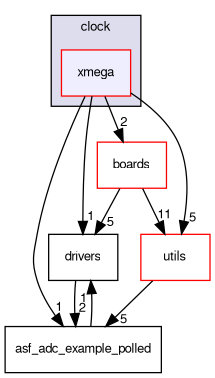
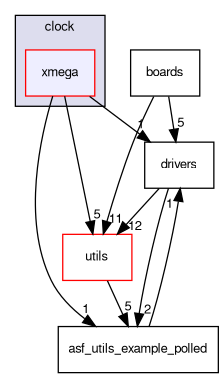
(112, 114) -> none
(132, 165) -> (165, 73)
none -> (143, 207)
(83, 350) -> (138, 350)
